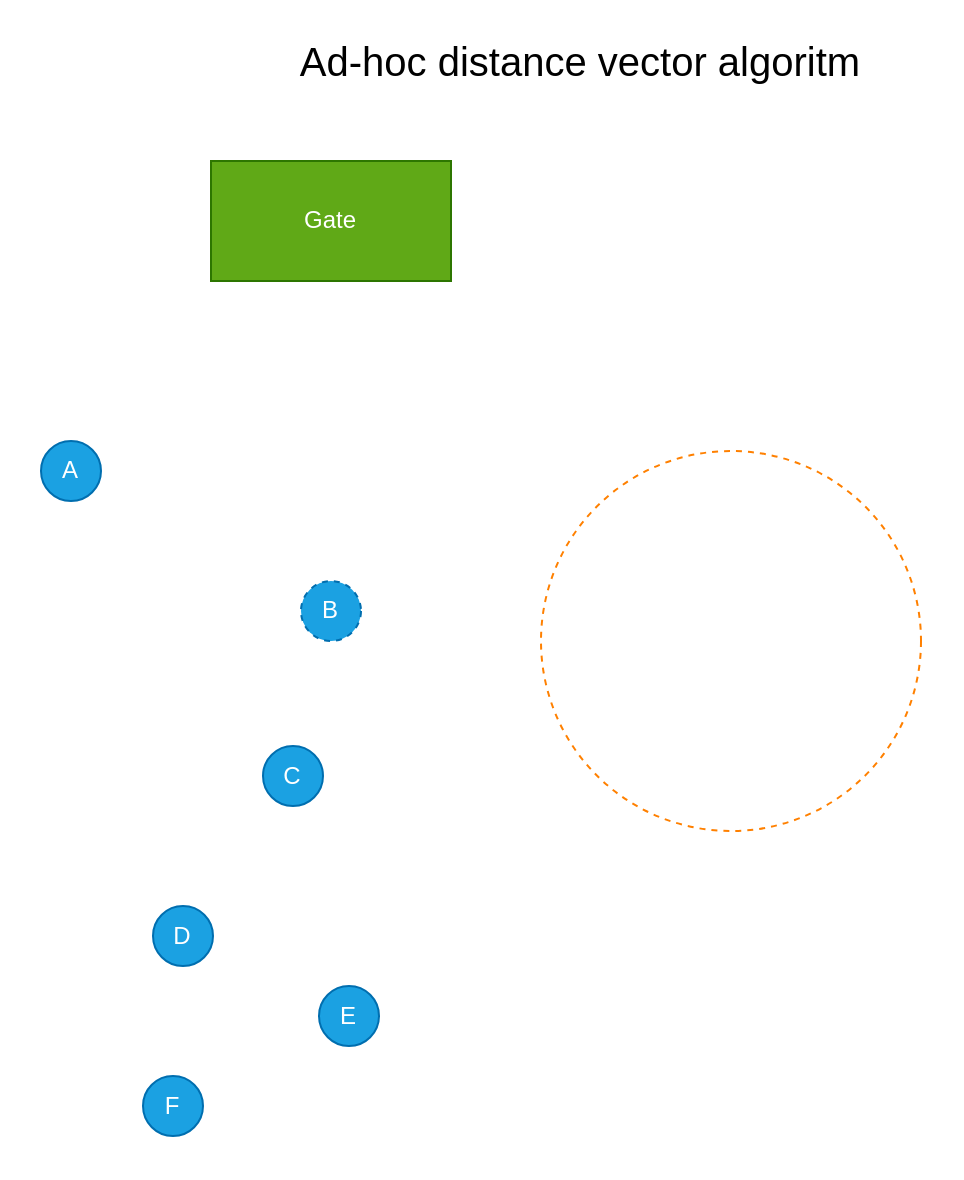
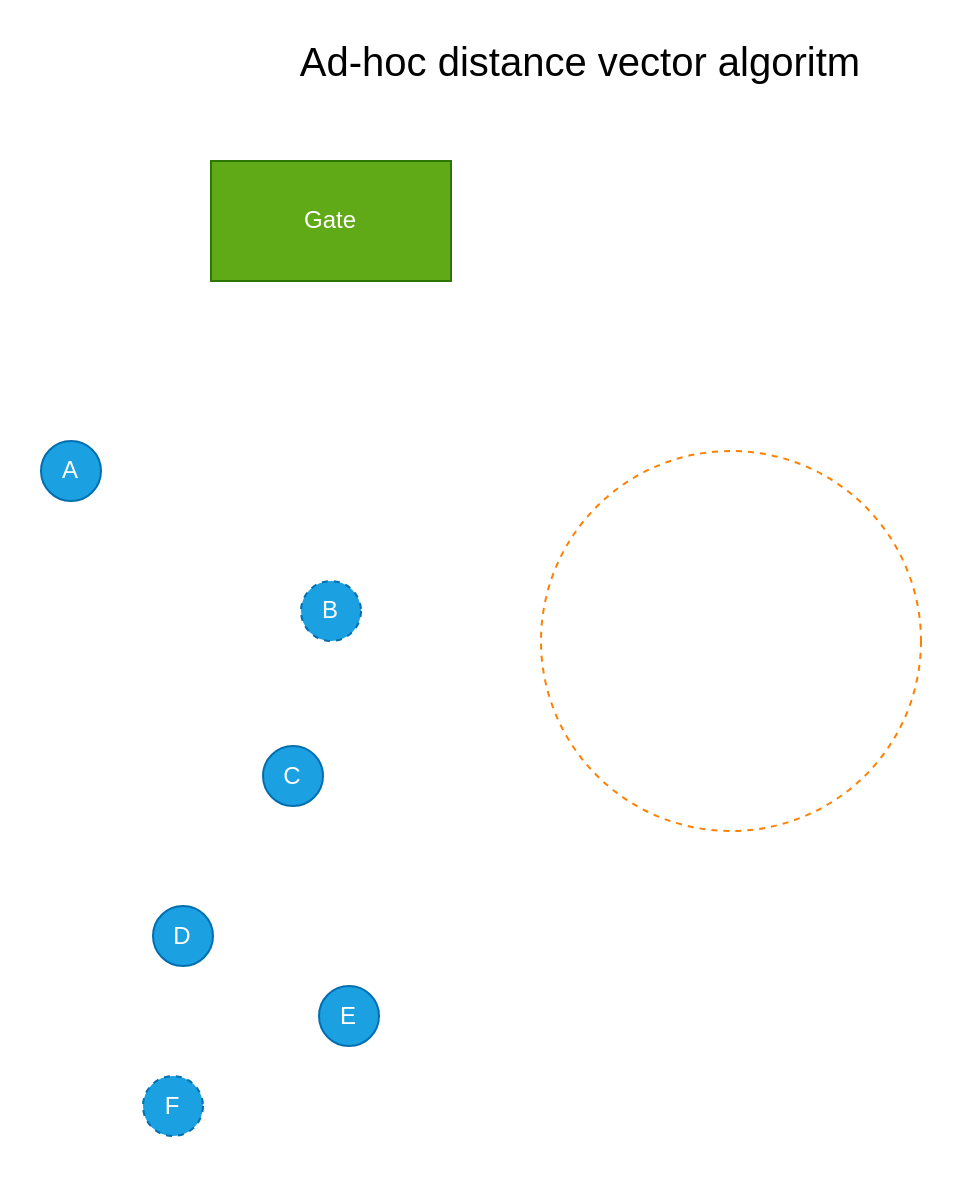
(173, 1106) -> (173, 1106)
